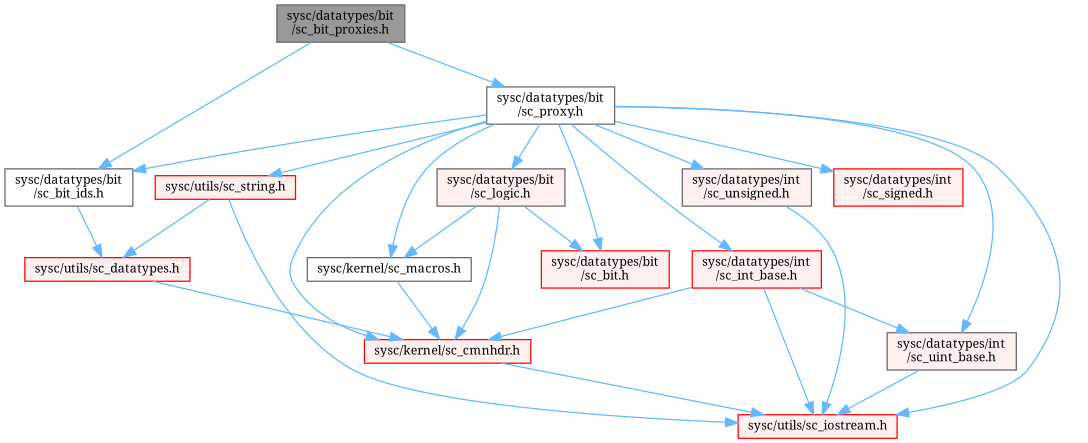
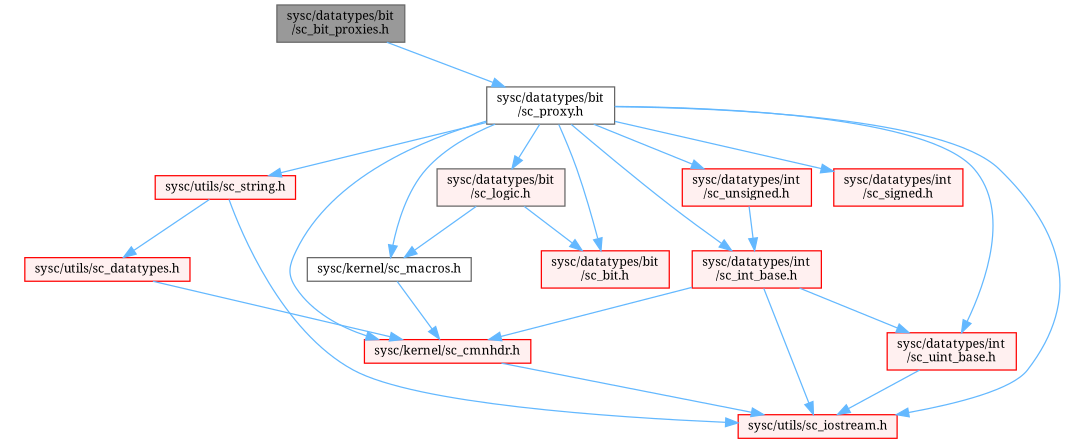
(69, 187) -> none
(747, 187) -> (747, 187)
(488, 270) -> none
(844, 294) -> (751, 222)
(952, 351) -> (952, 351)
